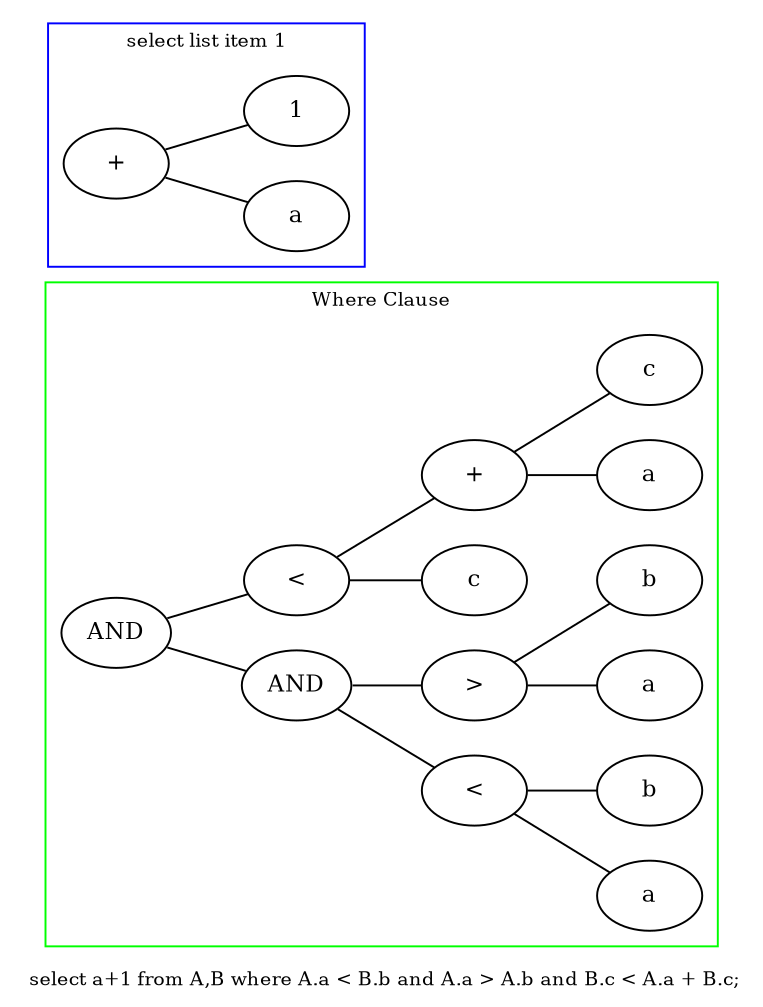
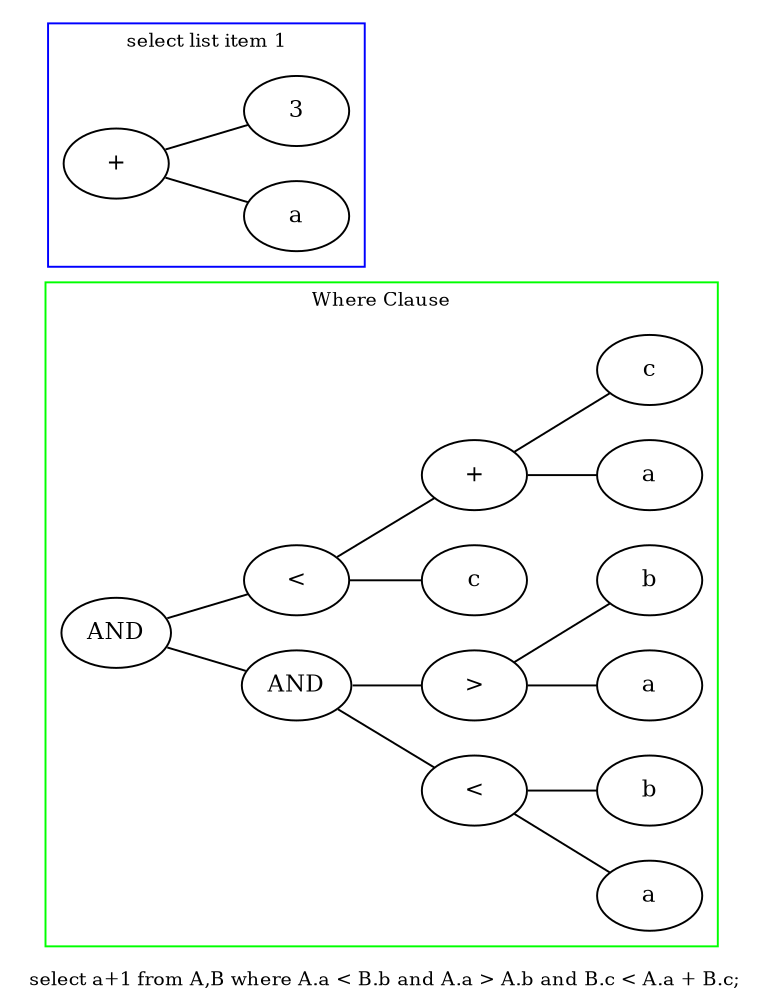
(297, 111) -> (297, 111)
